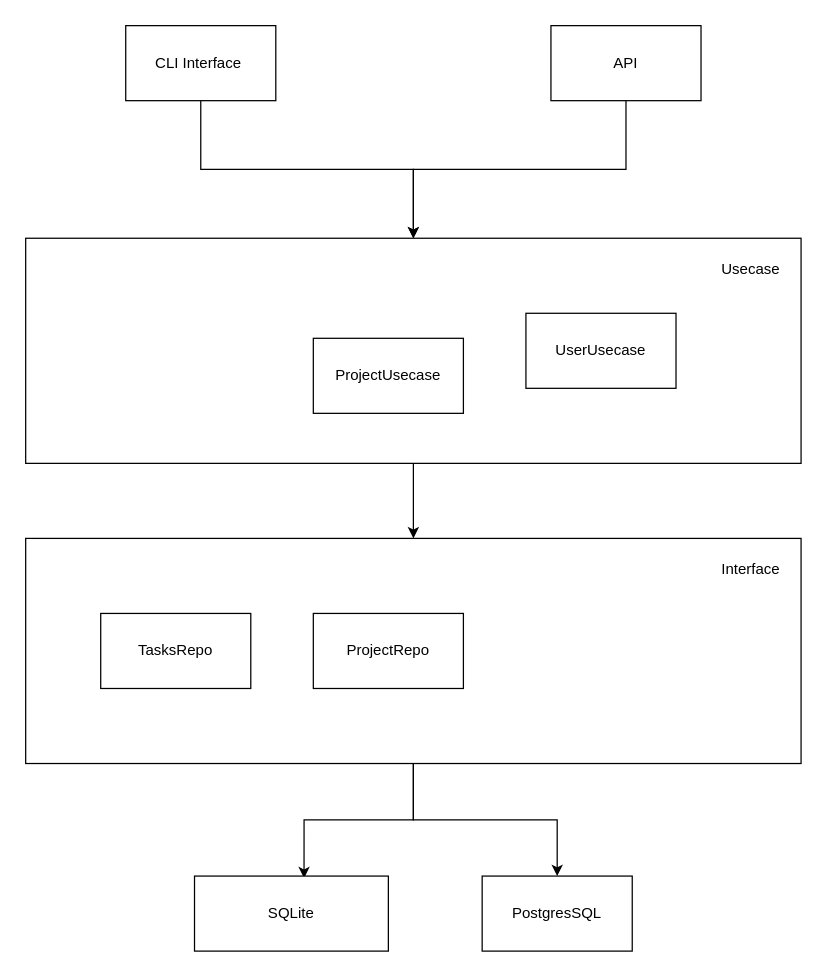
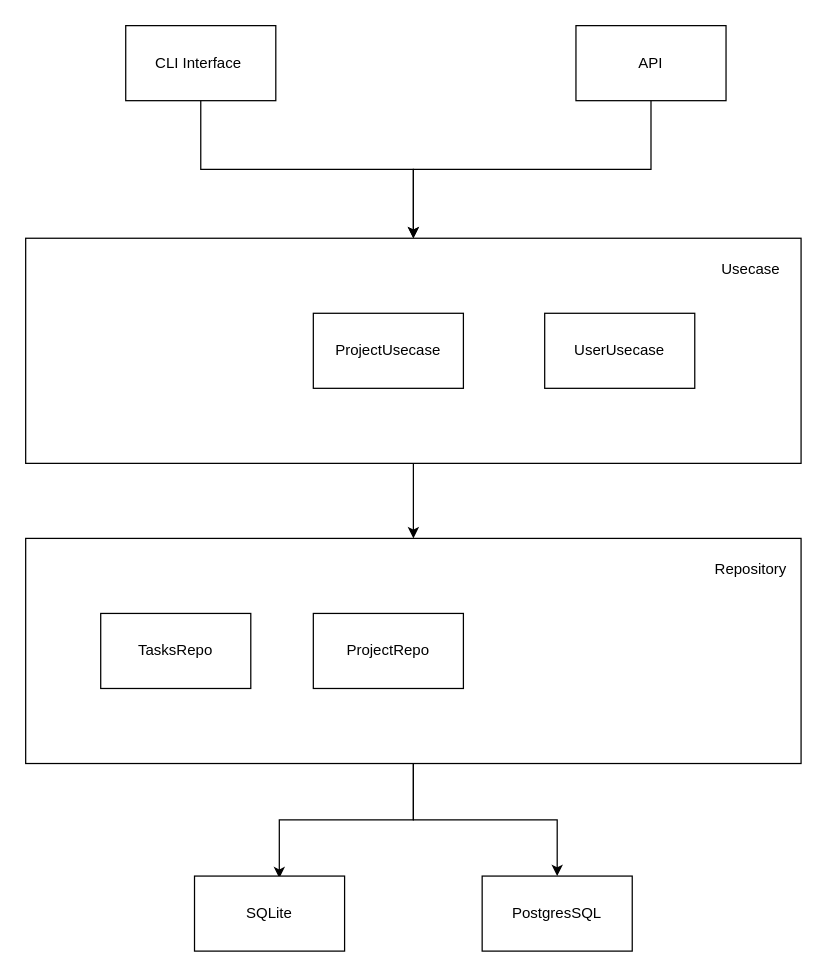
(626, 63) -> (651, 63)
(601, 351) -> (619, 351)
(388, 376) -> (388, 351)
(751, 569) -> (751, 569)
(291, 913) -> (269, 913)
